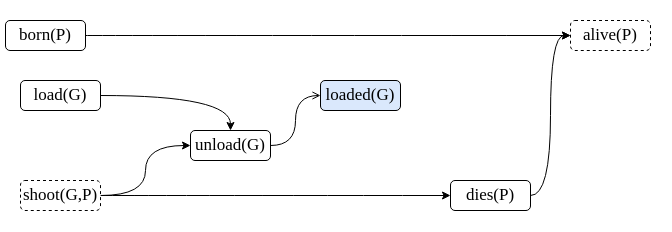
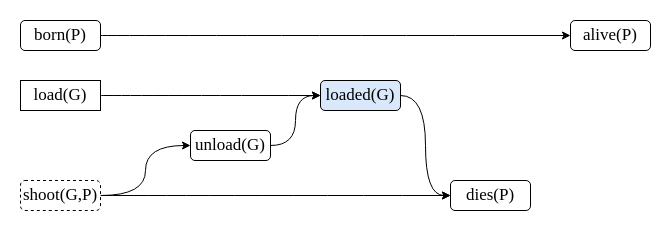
(46, 36) -> (61, 36)
(611, 36) -> (611, 36)
(61, 96) -> (61, 96)
(306, 98) -> (301, 101)
(184, 100) -> (216, 96)
(550, 120) -> none
none -> (425, 139)
